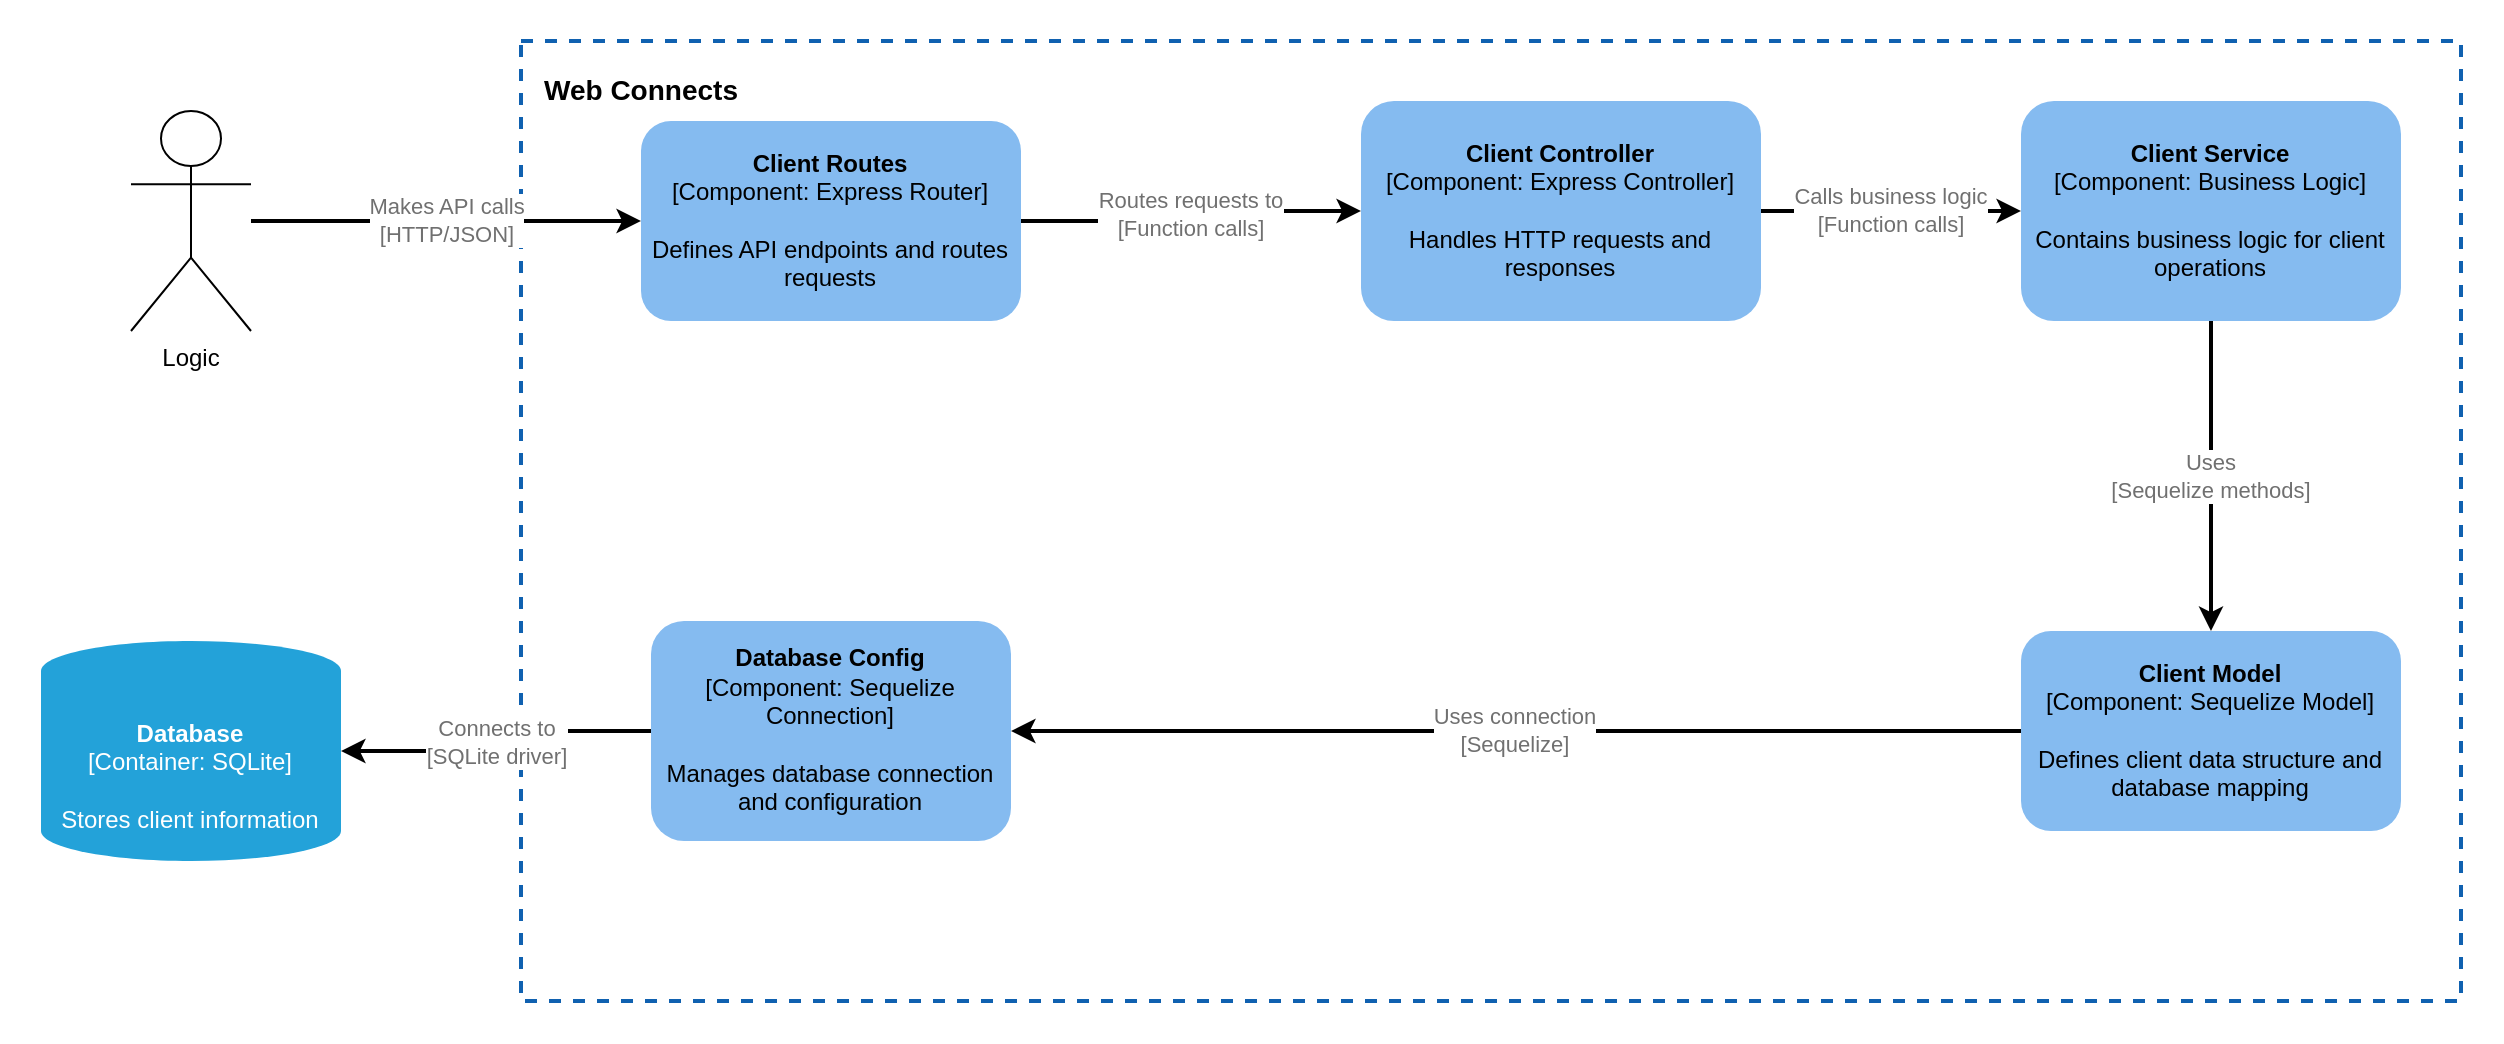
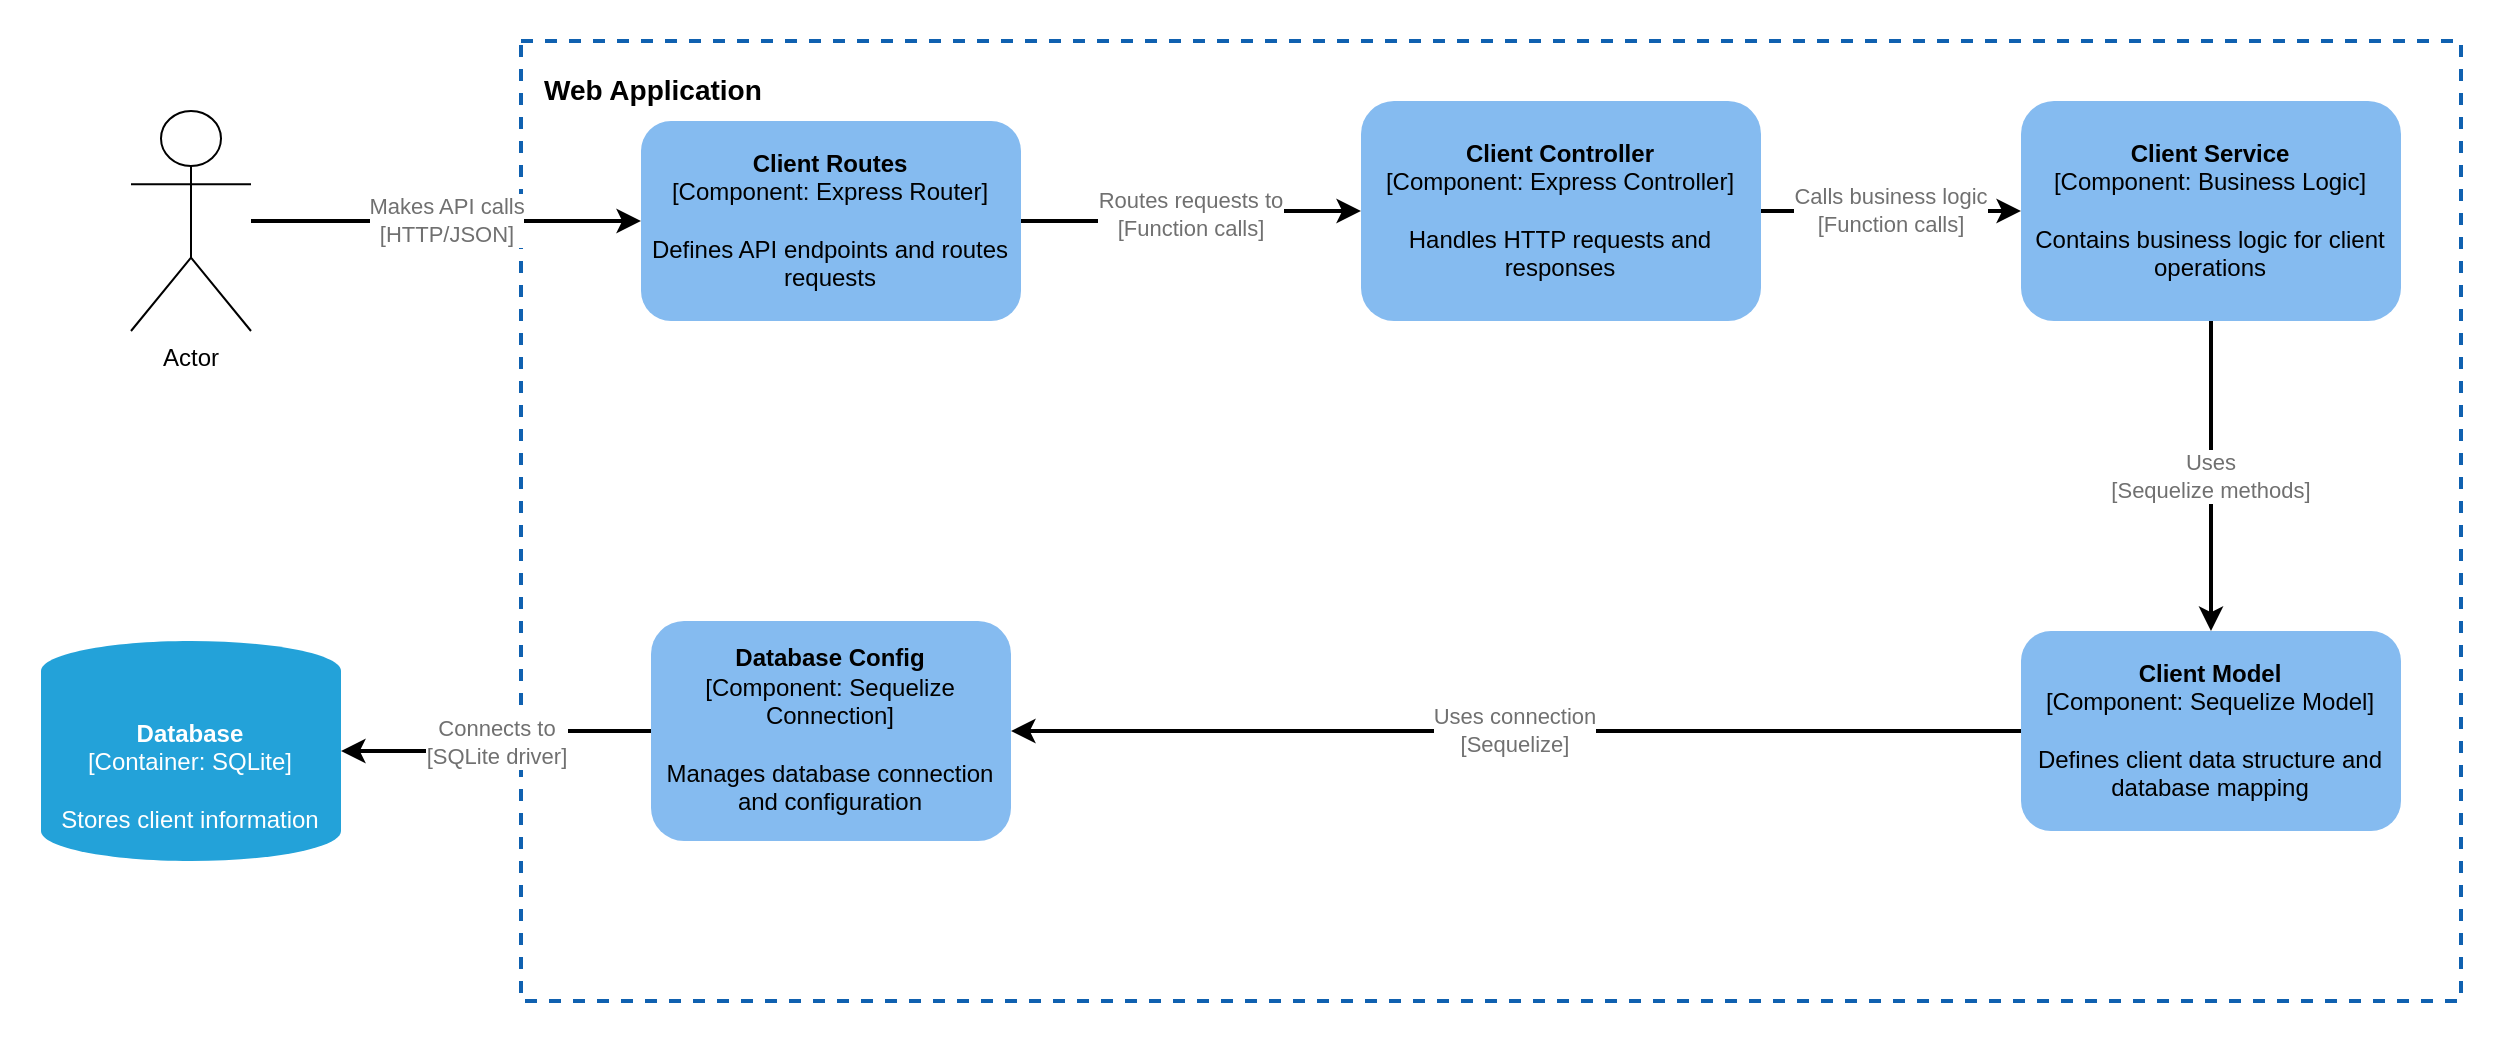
(634, 91) -> (647, 91)
(192, 359) -> (192, 359)
